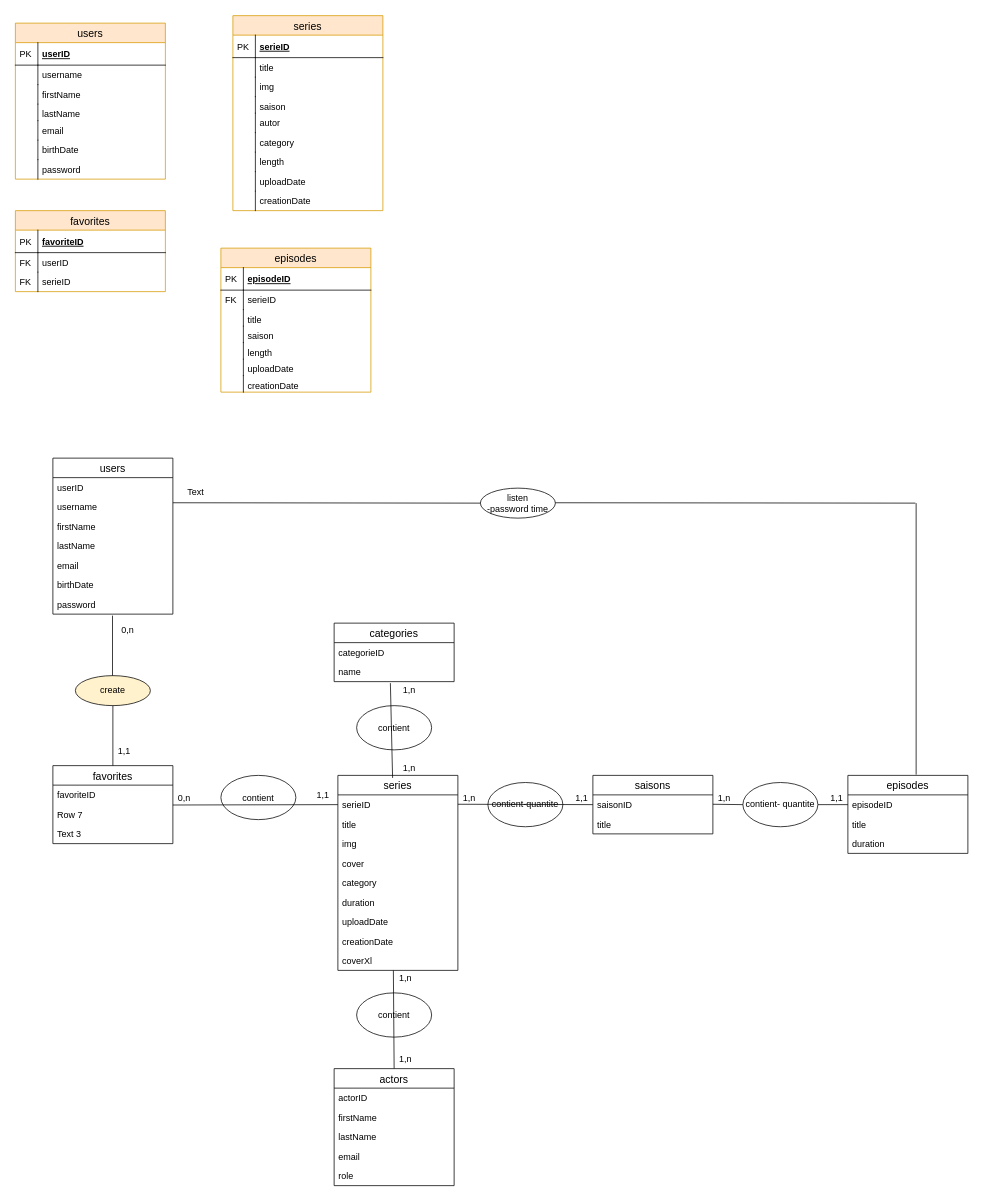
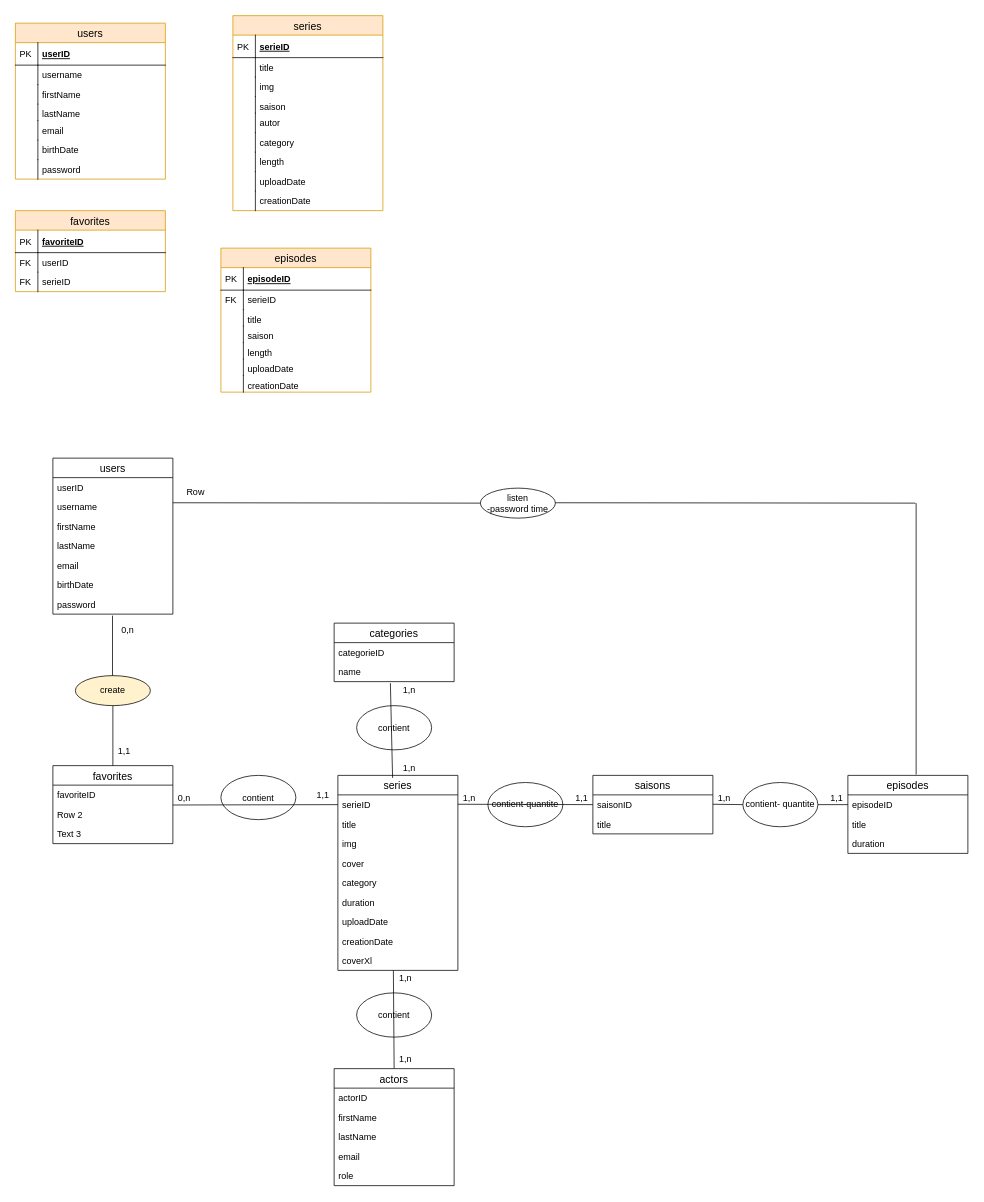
(196, 492) -> (196, 492)
(68, 815) -> (68, 815)
